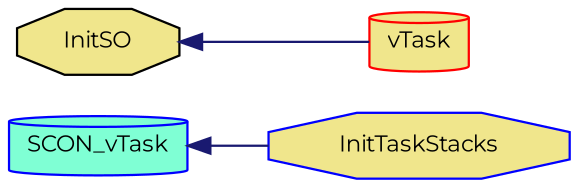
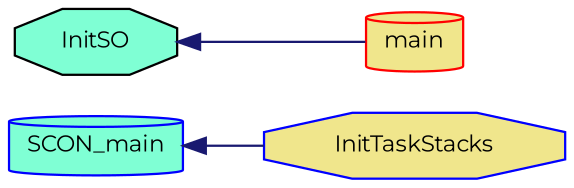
(98, 42) -> (96, 42)
(419, 42) -> (415, 42)
(98, 146) -> (96, 146)
